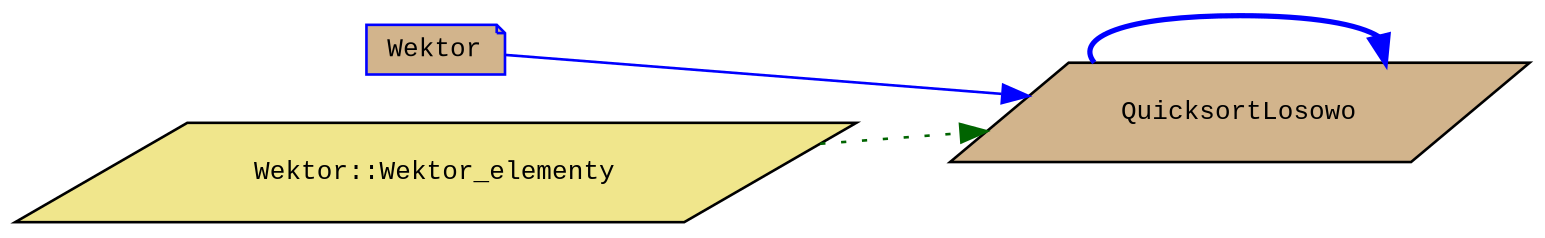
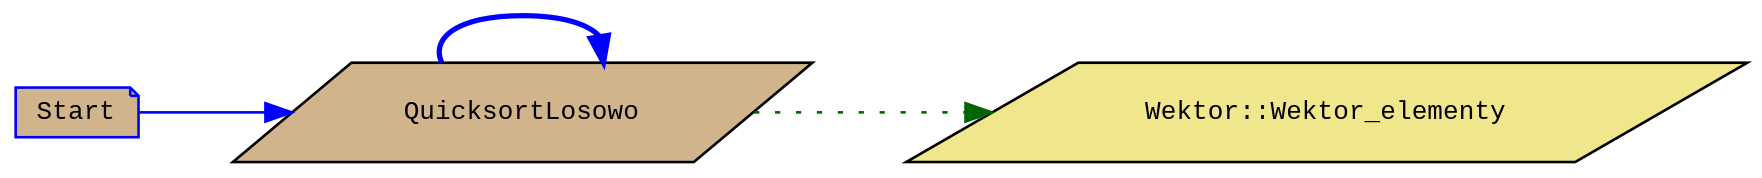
(436, 50) -> (77, 112)
(890, 139) -> (860, 112)
